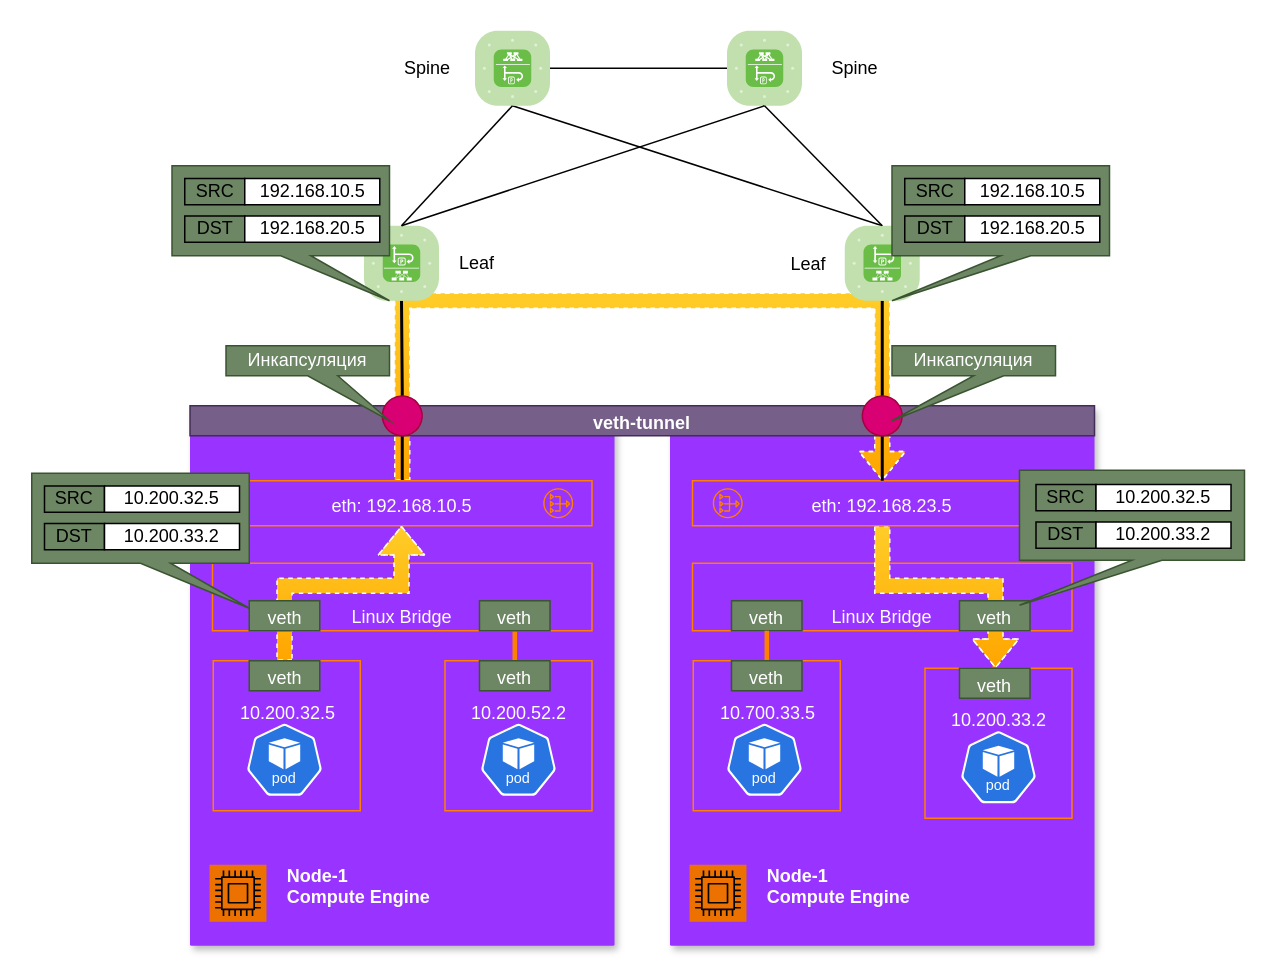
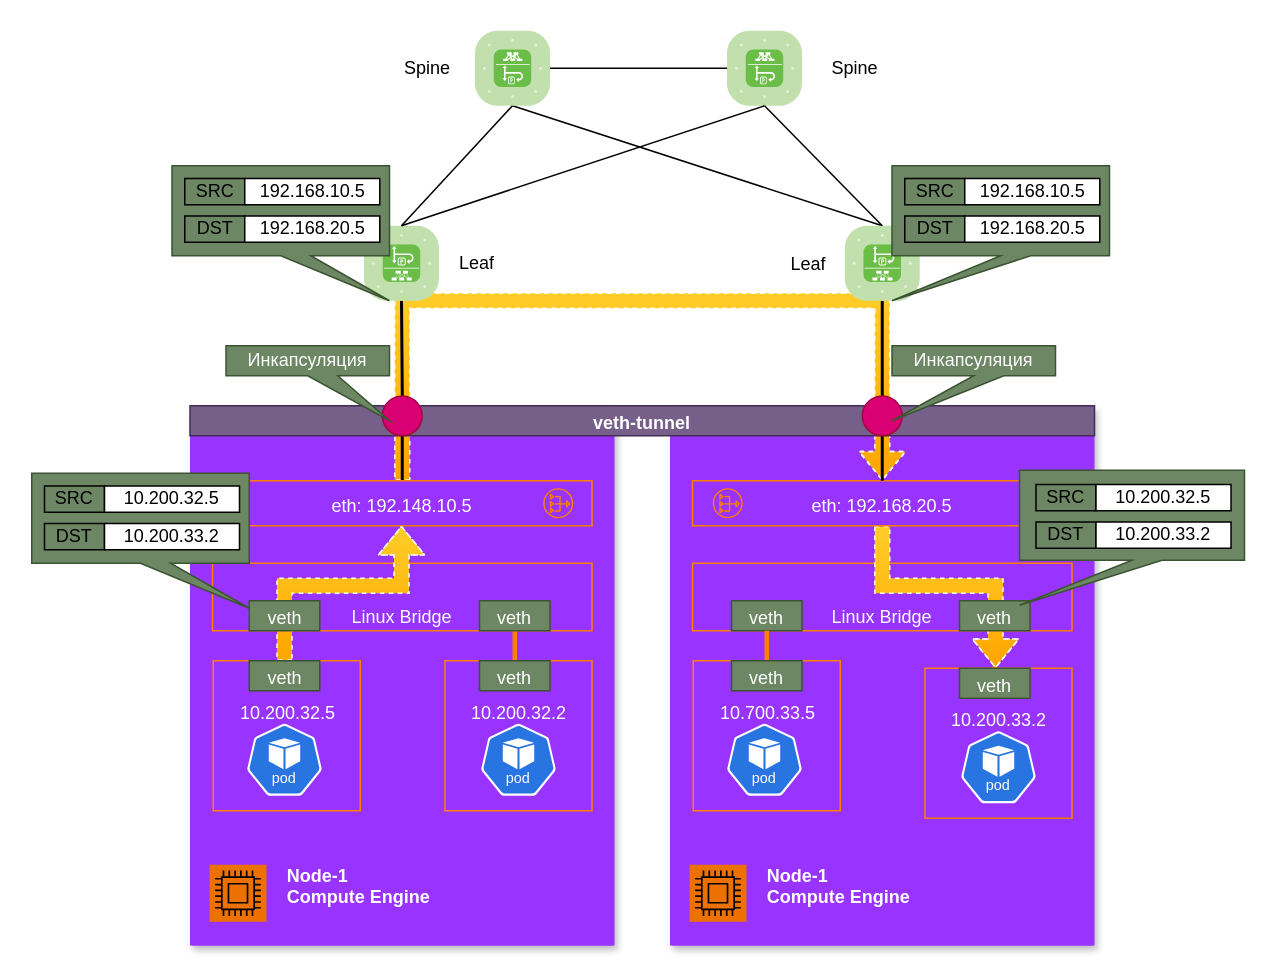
(402, 506) -> (402, 506)
(882, 506) -> (882, 506)
(519, 713) -> (519, 713)
